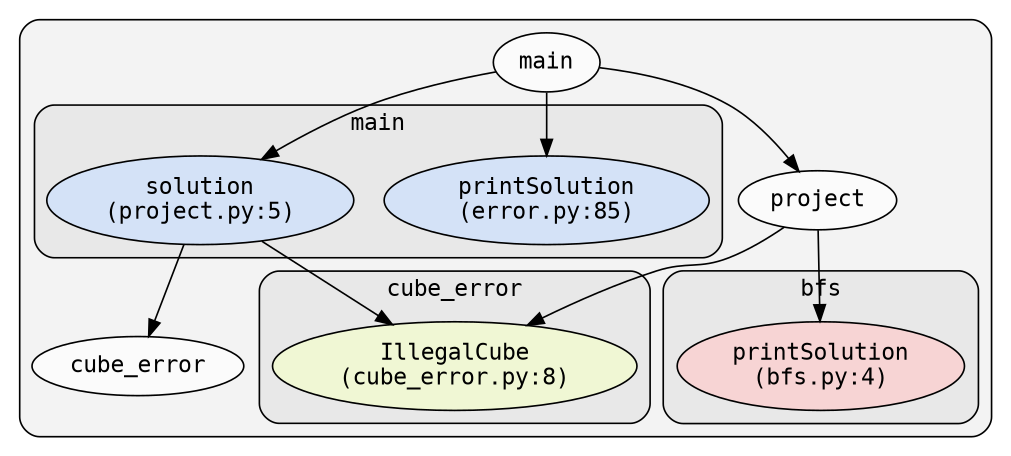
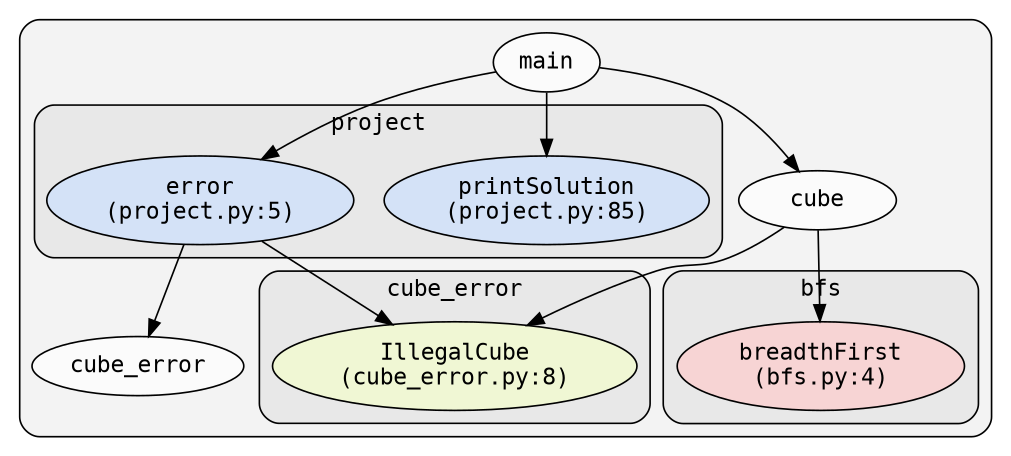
(378, 124) -> (378, 124)
(200, 200) -> (200, 200)
(547, 200) -> (547, 200)
(818, 200) -> (818, 200)
(821, 366) -> (821, 366)
